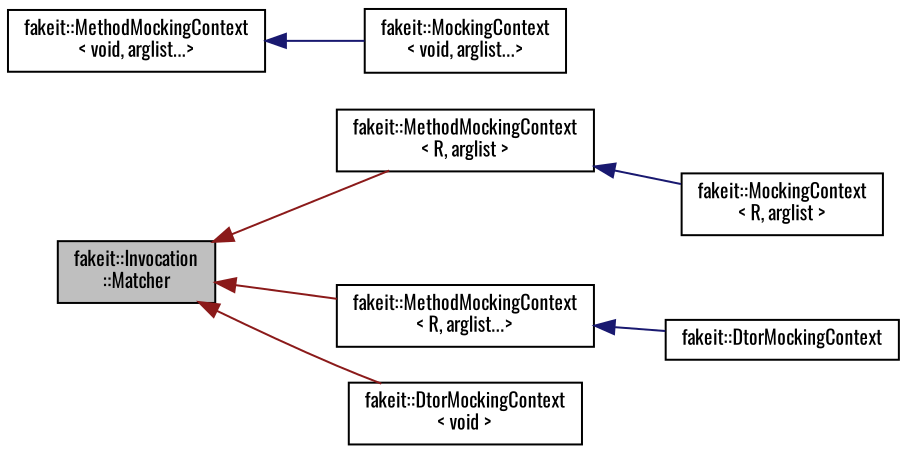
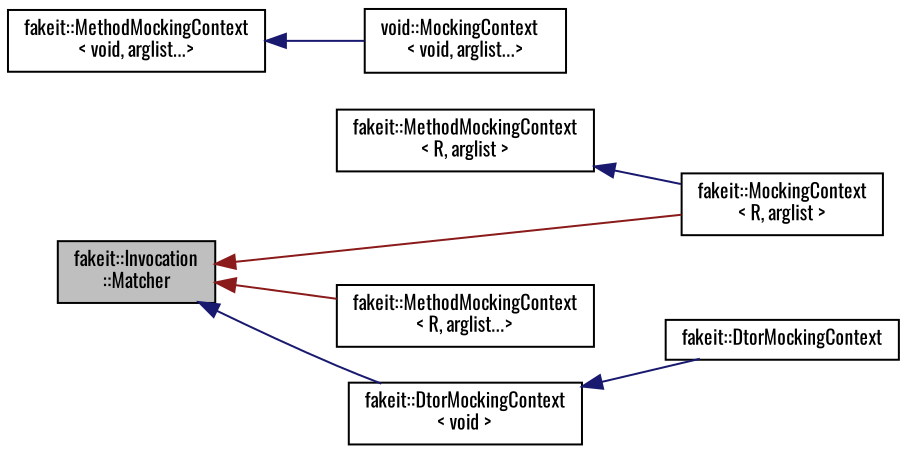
(465, 41) -> (465, 41)
(310, 202) -> (458, 238)
(640, 329) -> (651, 370)
(298, 349) -> (298, 349)
